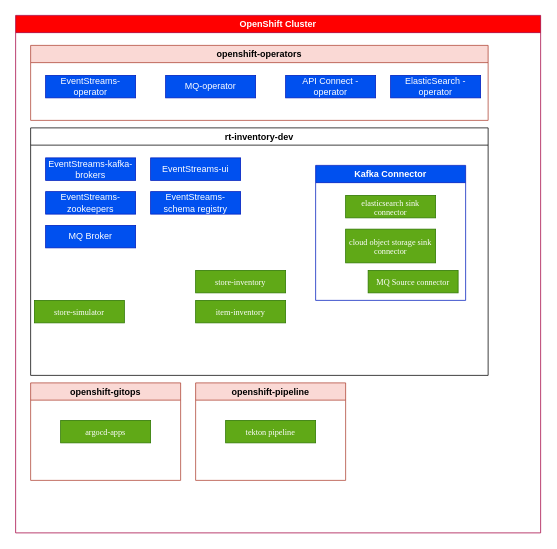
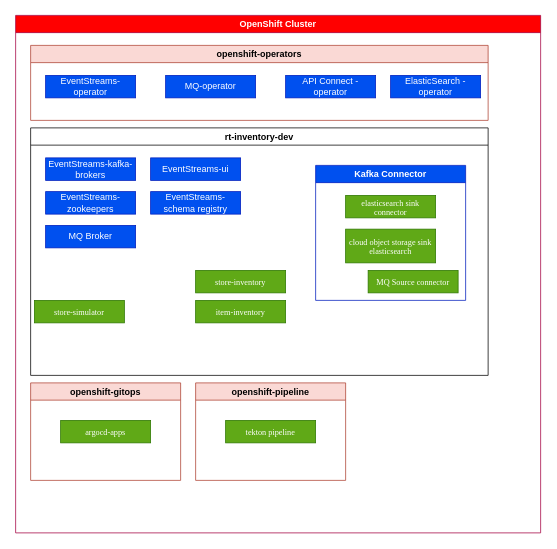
(390, 246) -> (390, 246)
